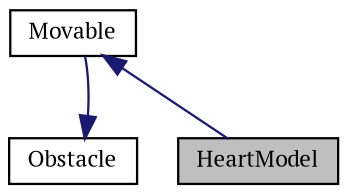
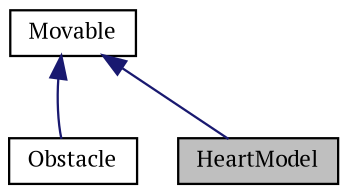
(88, 86) -> (58, 109)
